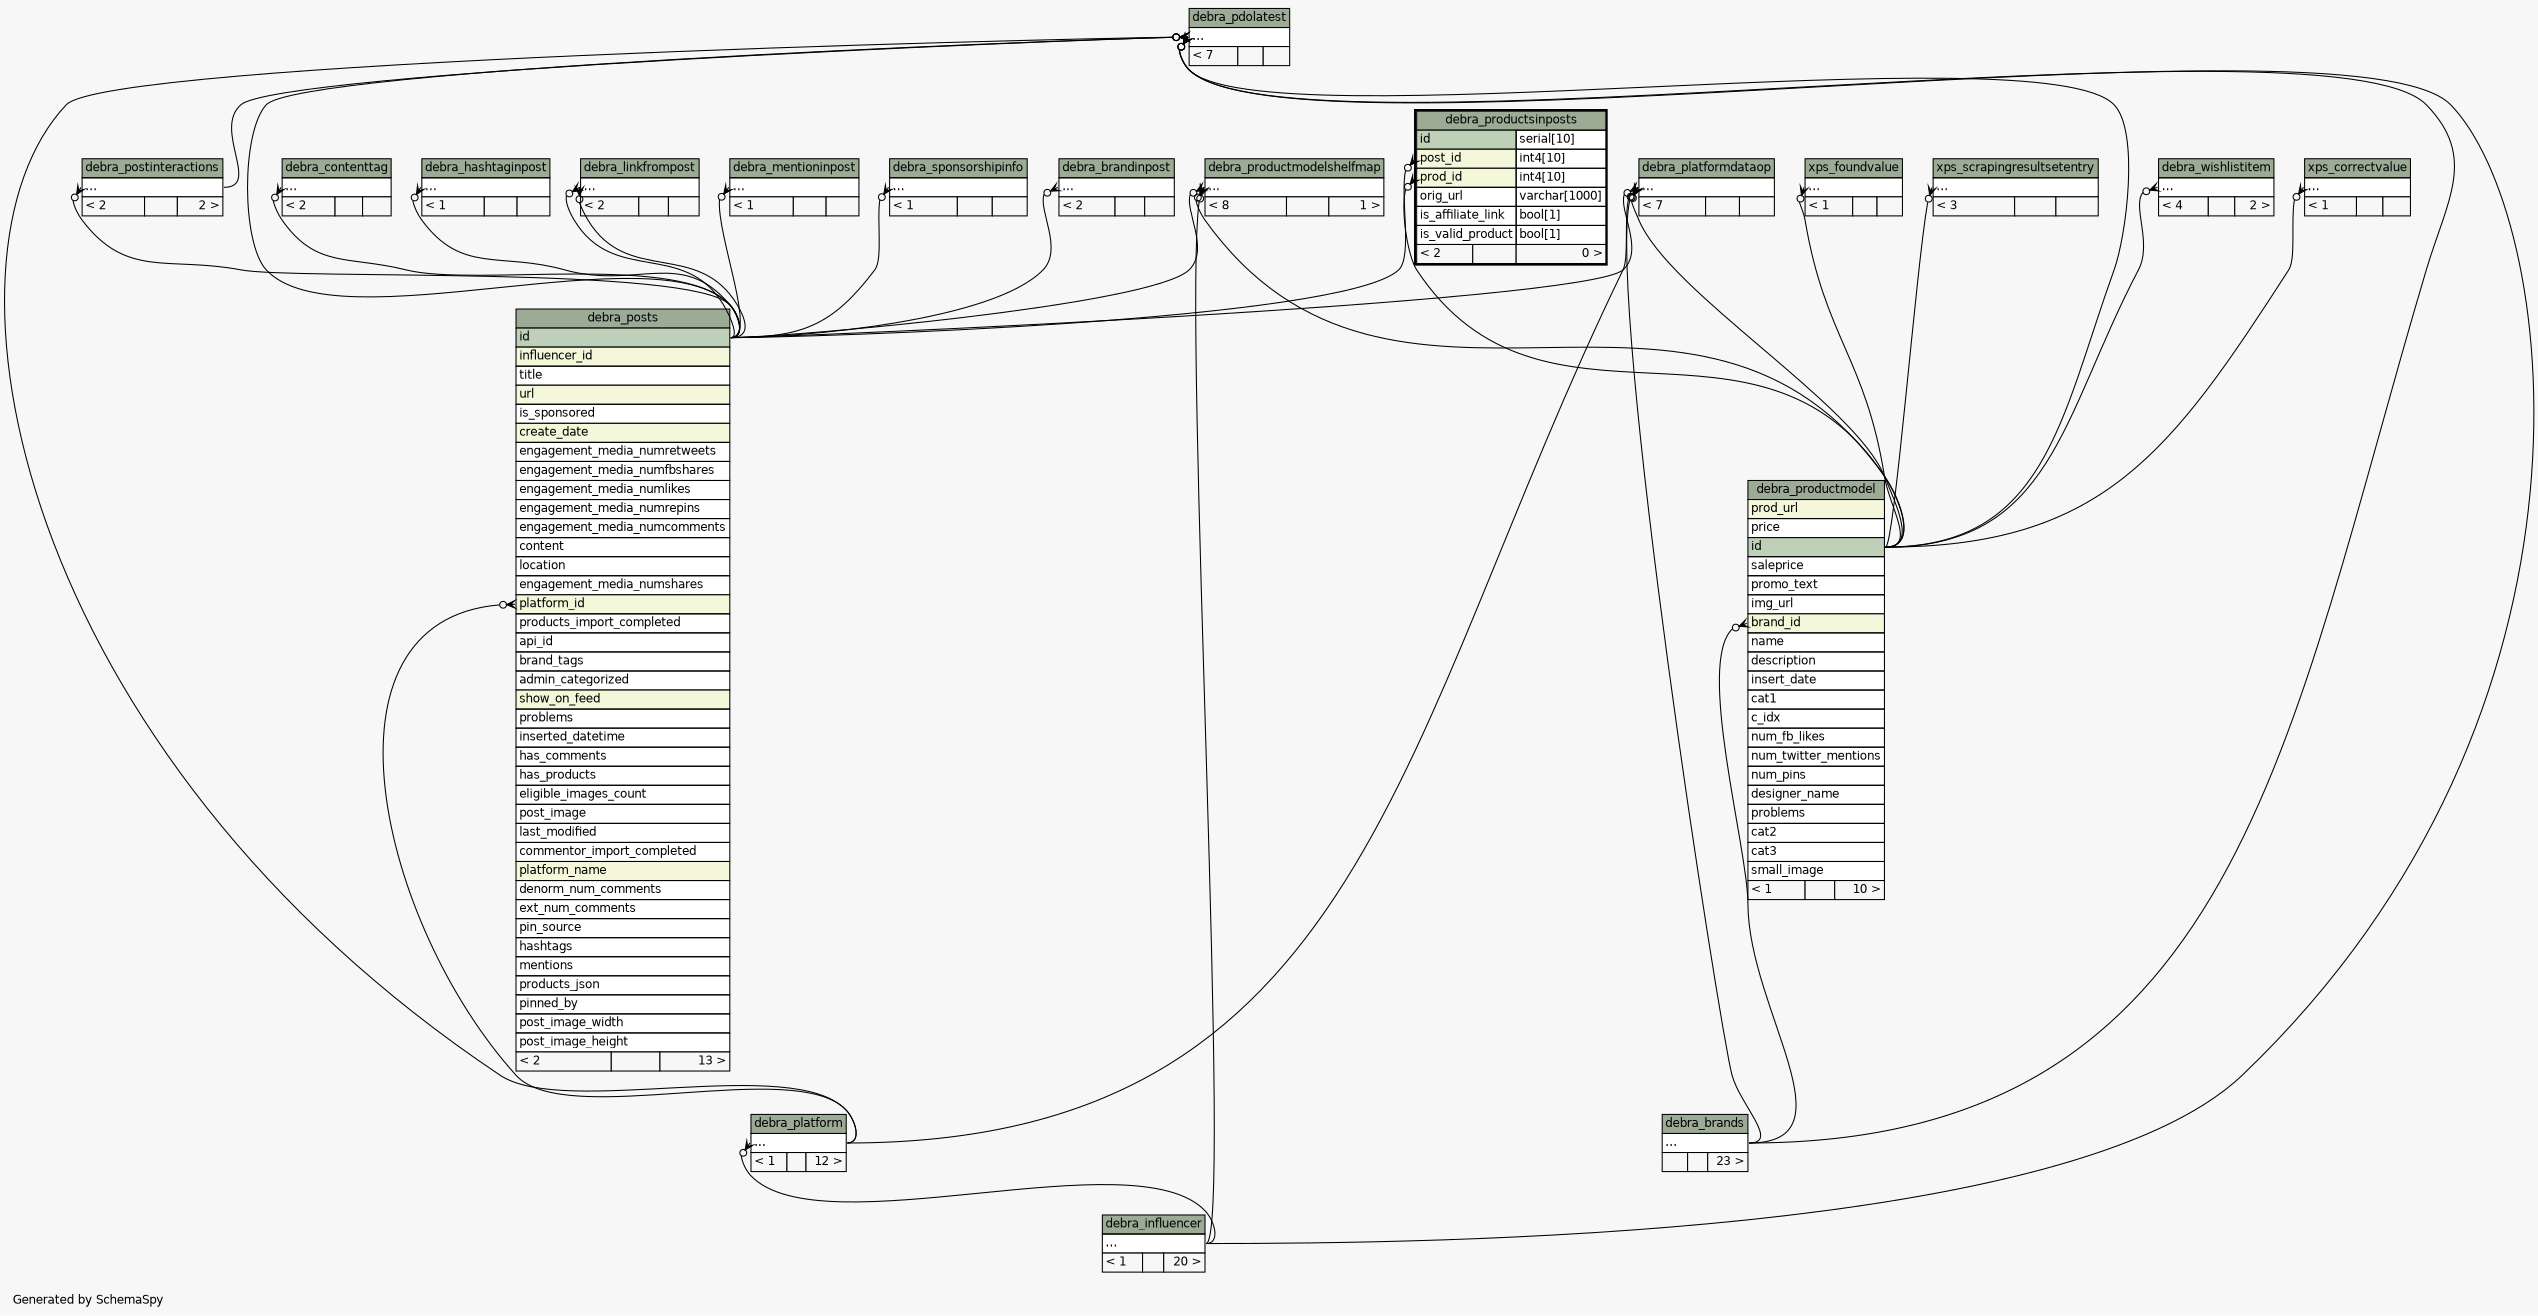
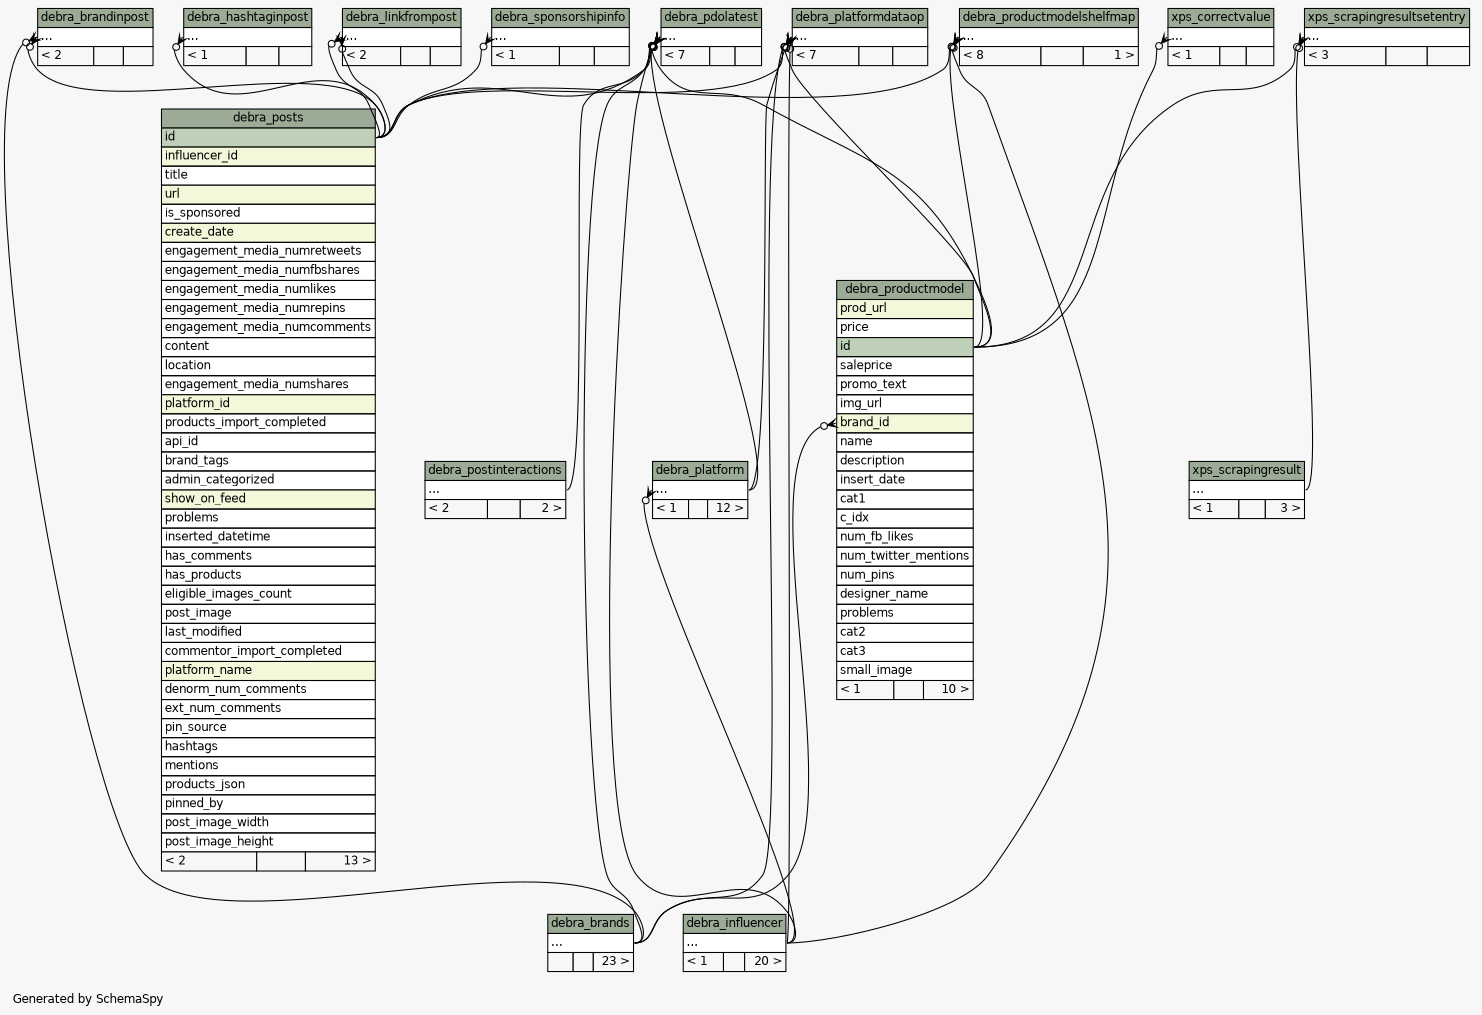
(336, 187) -> none
(794, 187) -> none
(1511, 187) -> none
(1854, 187) -> none
(2216, 187) -> none
(391, 275) -> none
none -> (789, 475)
none -> (1246, 490)
none -> (90, 730)
(462, 1001) -> none
